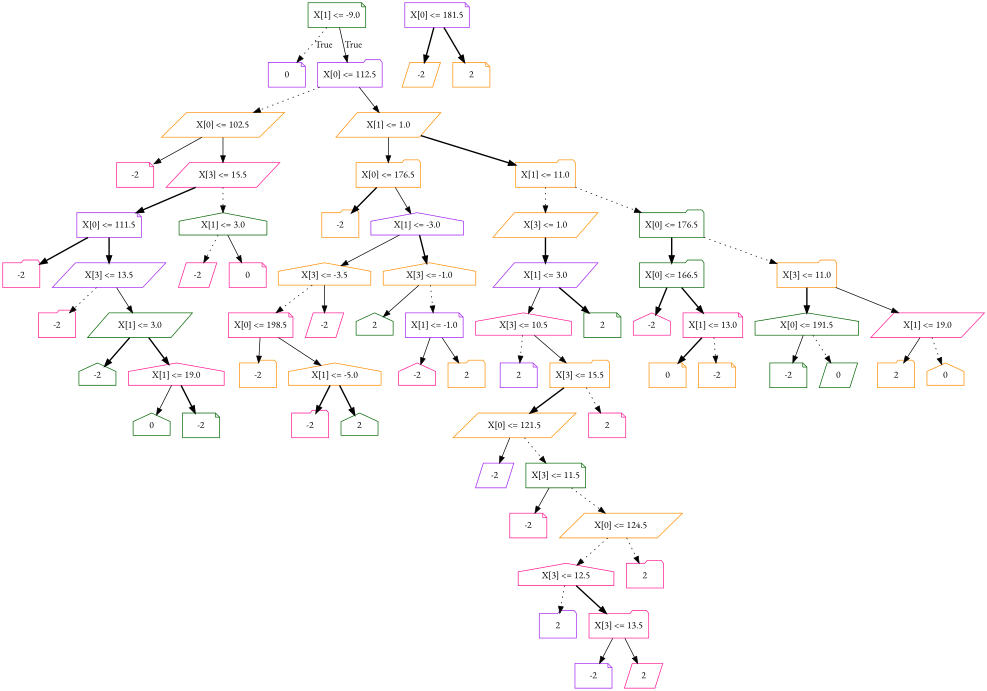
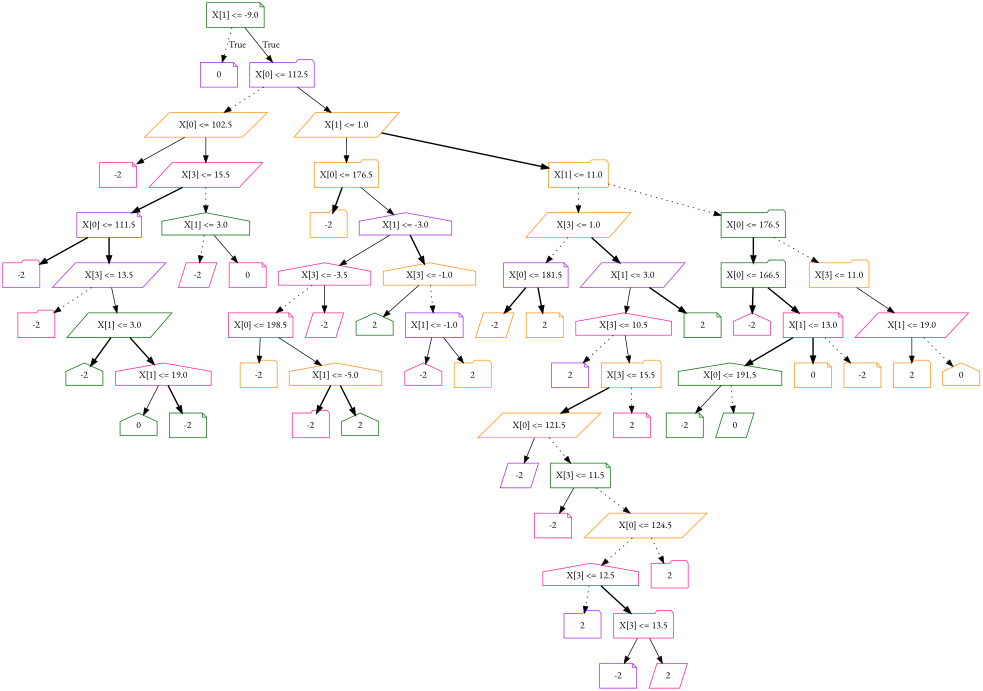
none -> (559, 247)
(325, 275) -> (325, 275)
(807, 297) -> (772, 350)
